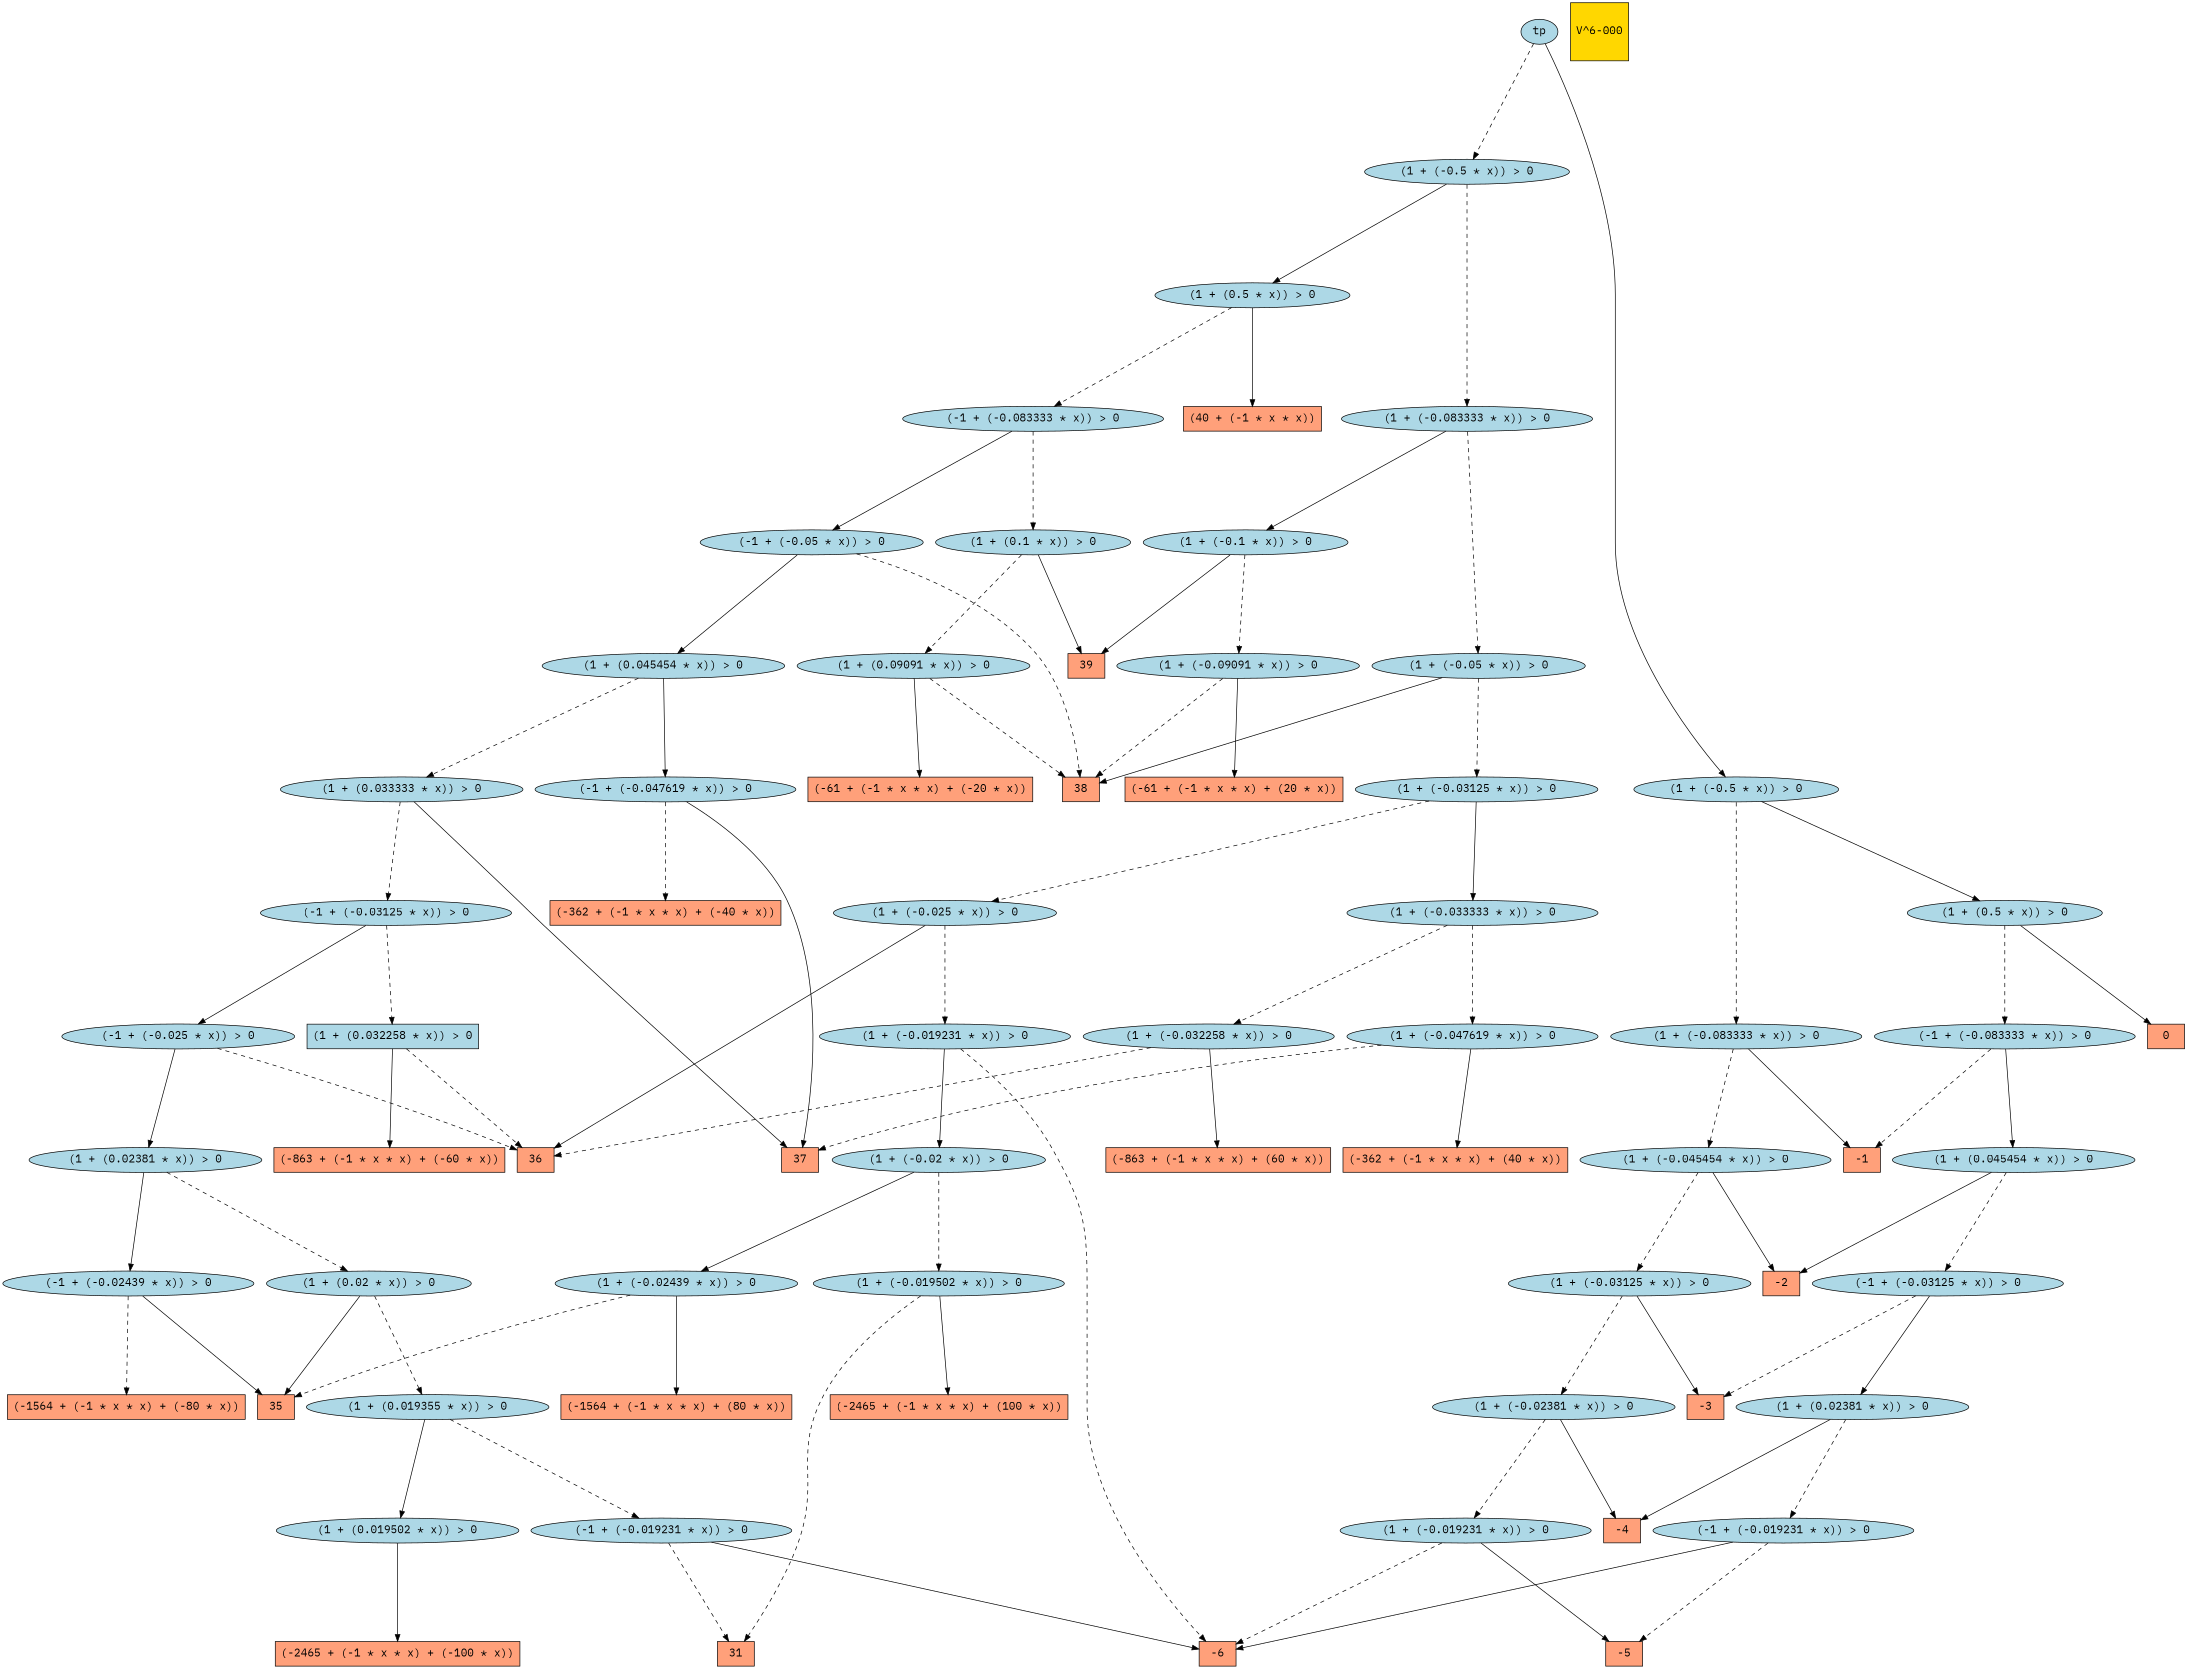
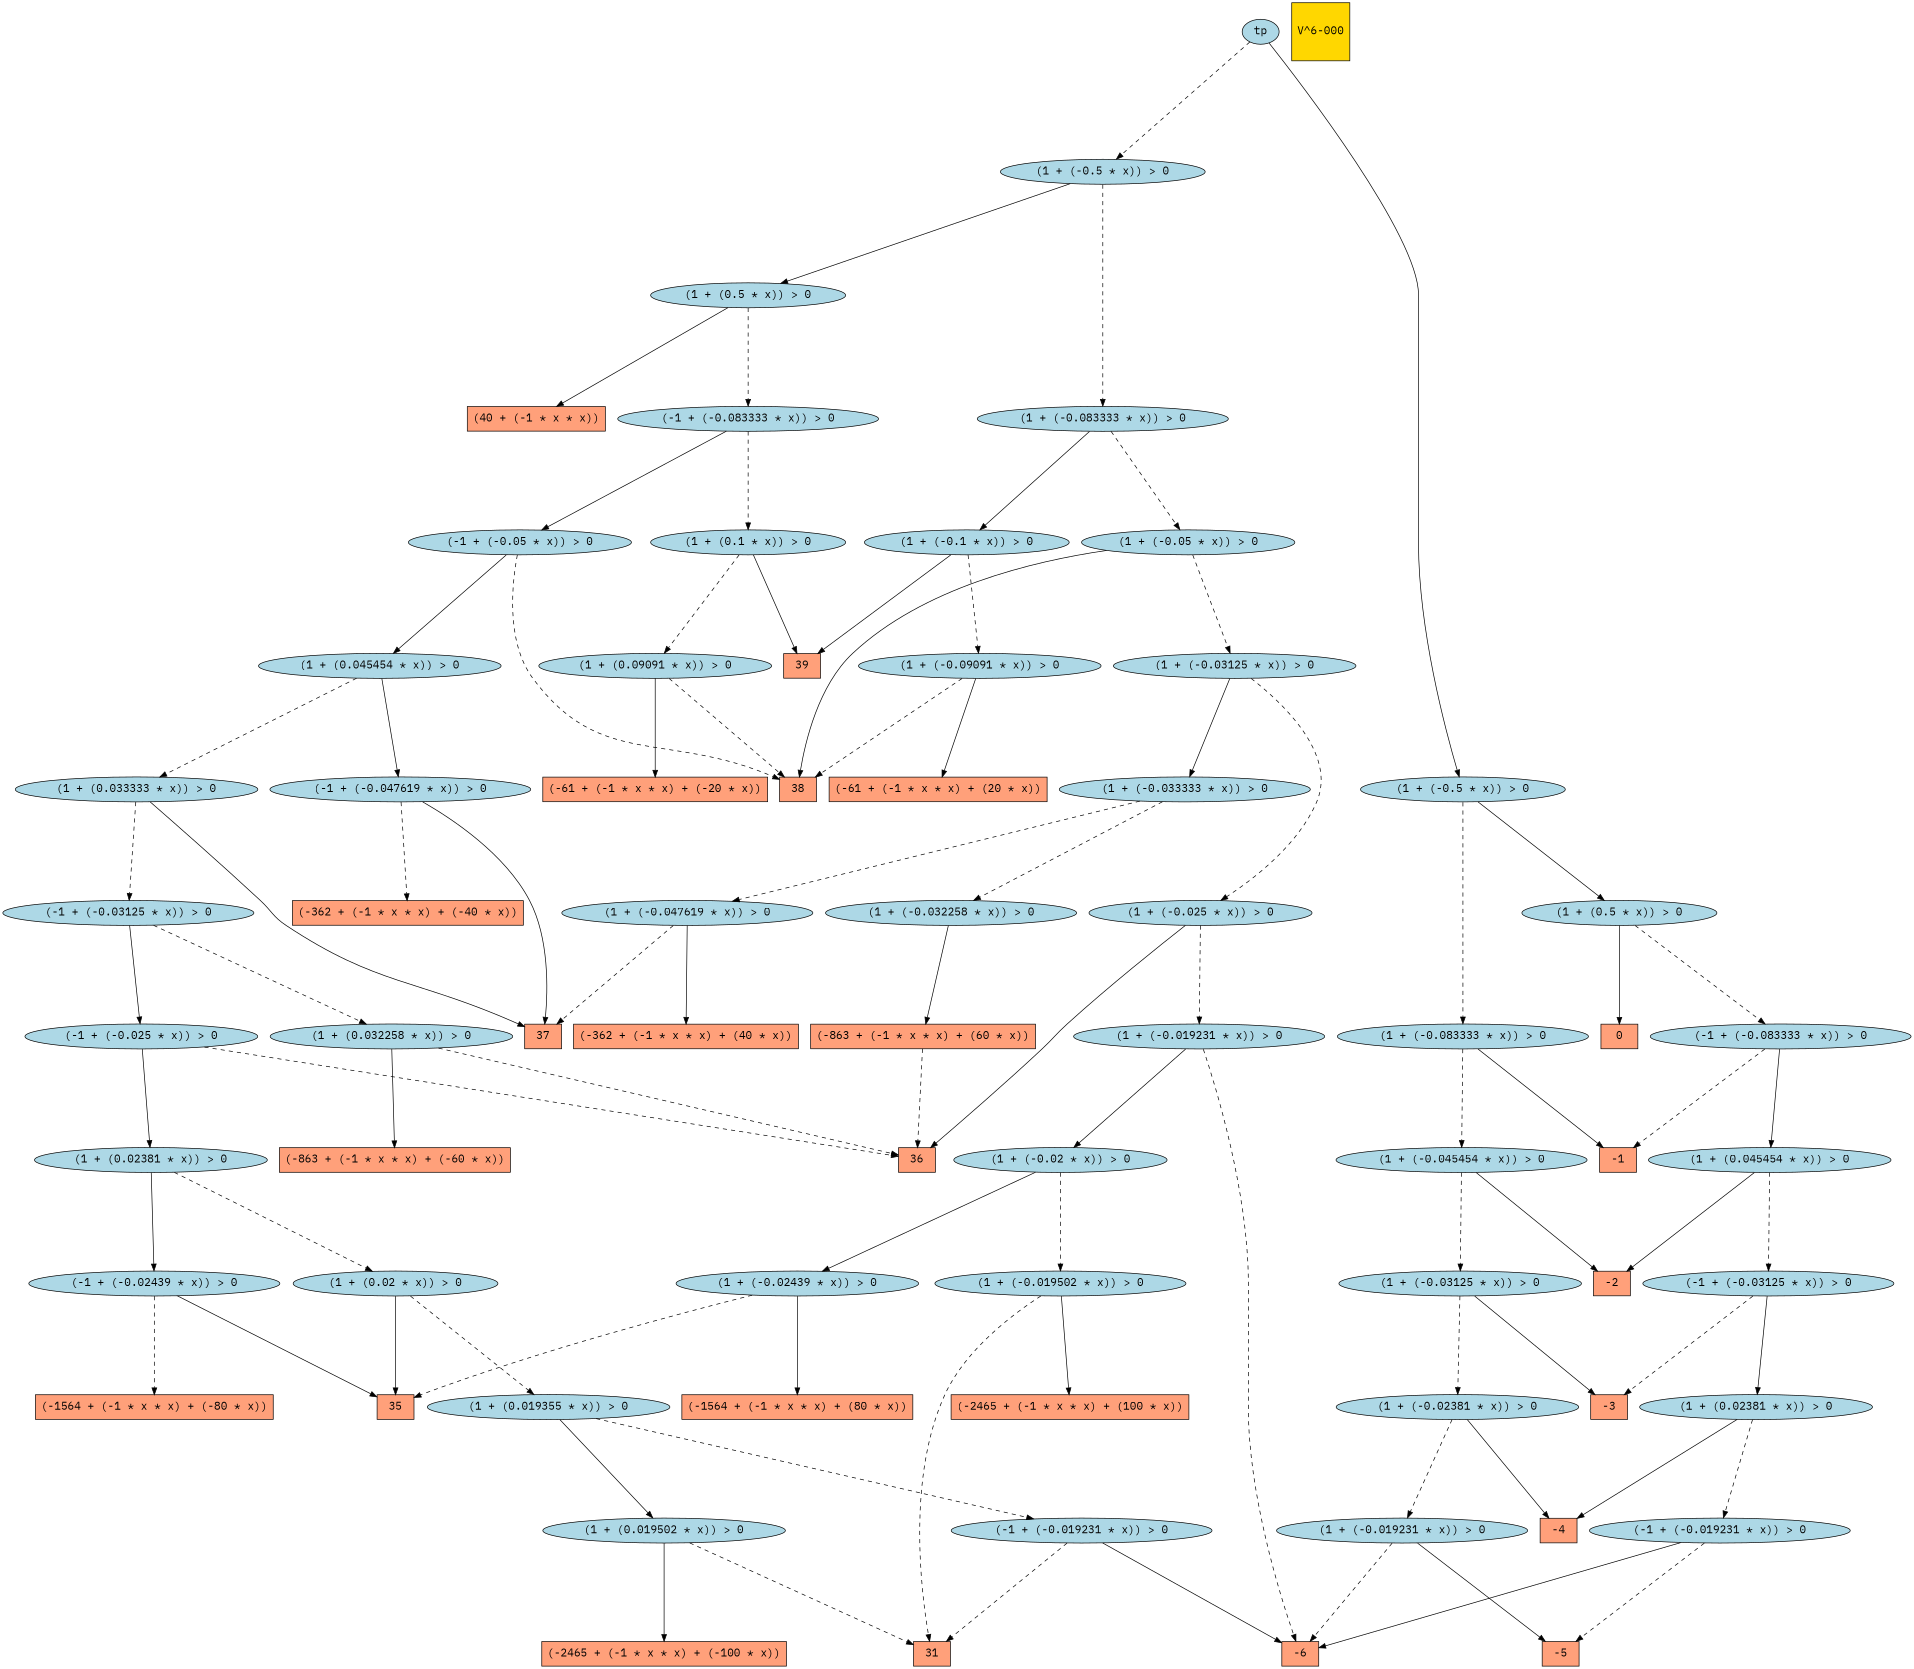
(393, 1036) -> (391, 1036)
(856, 1101) -> (920, 1095)
none -> (798, 1592)
